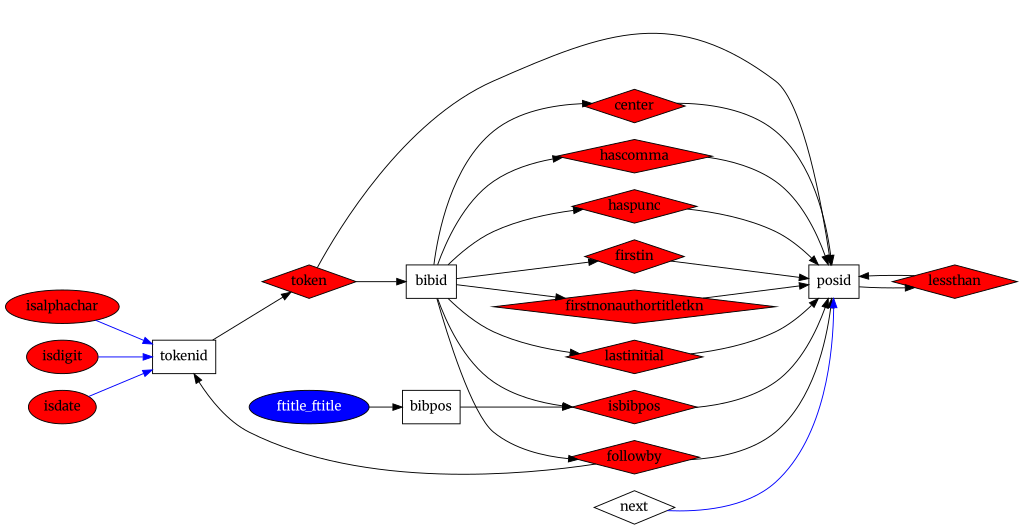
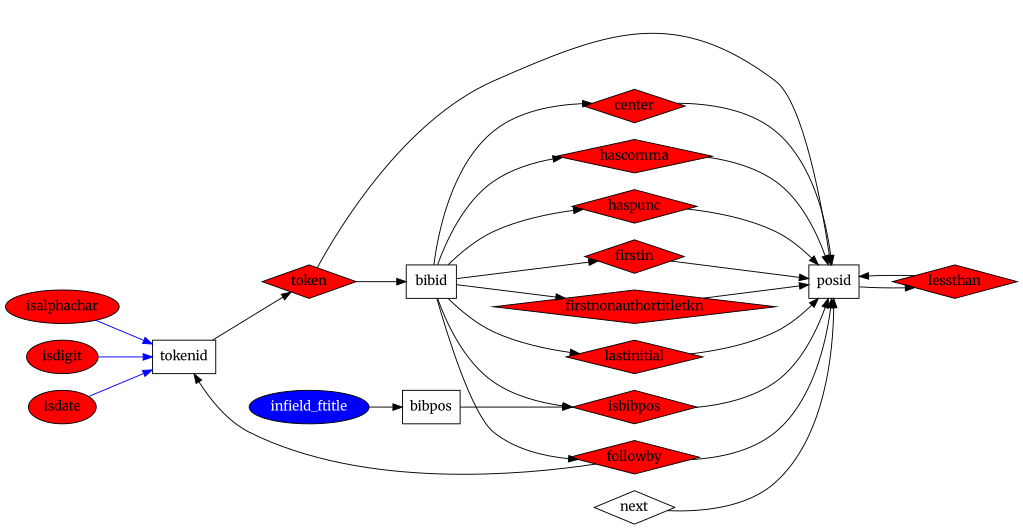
(309, 407) -> (309, 407)
(799, 453) -> (799, 453)
